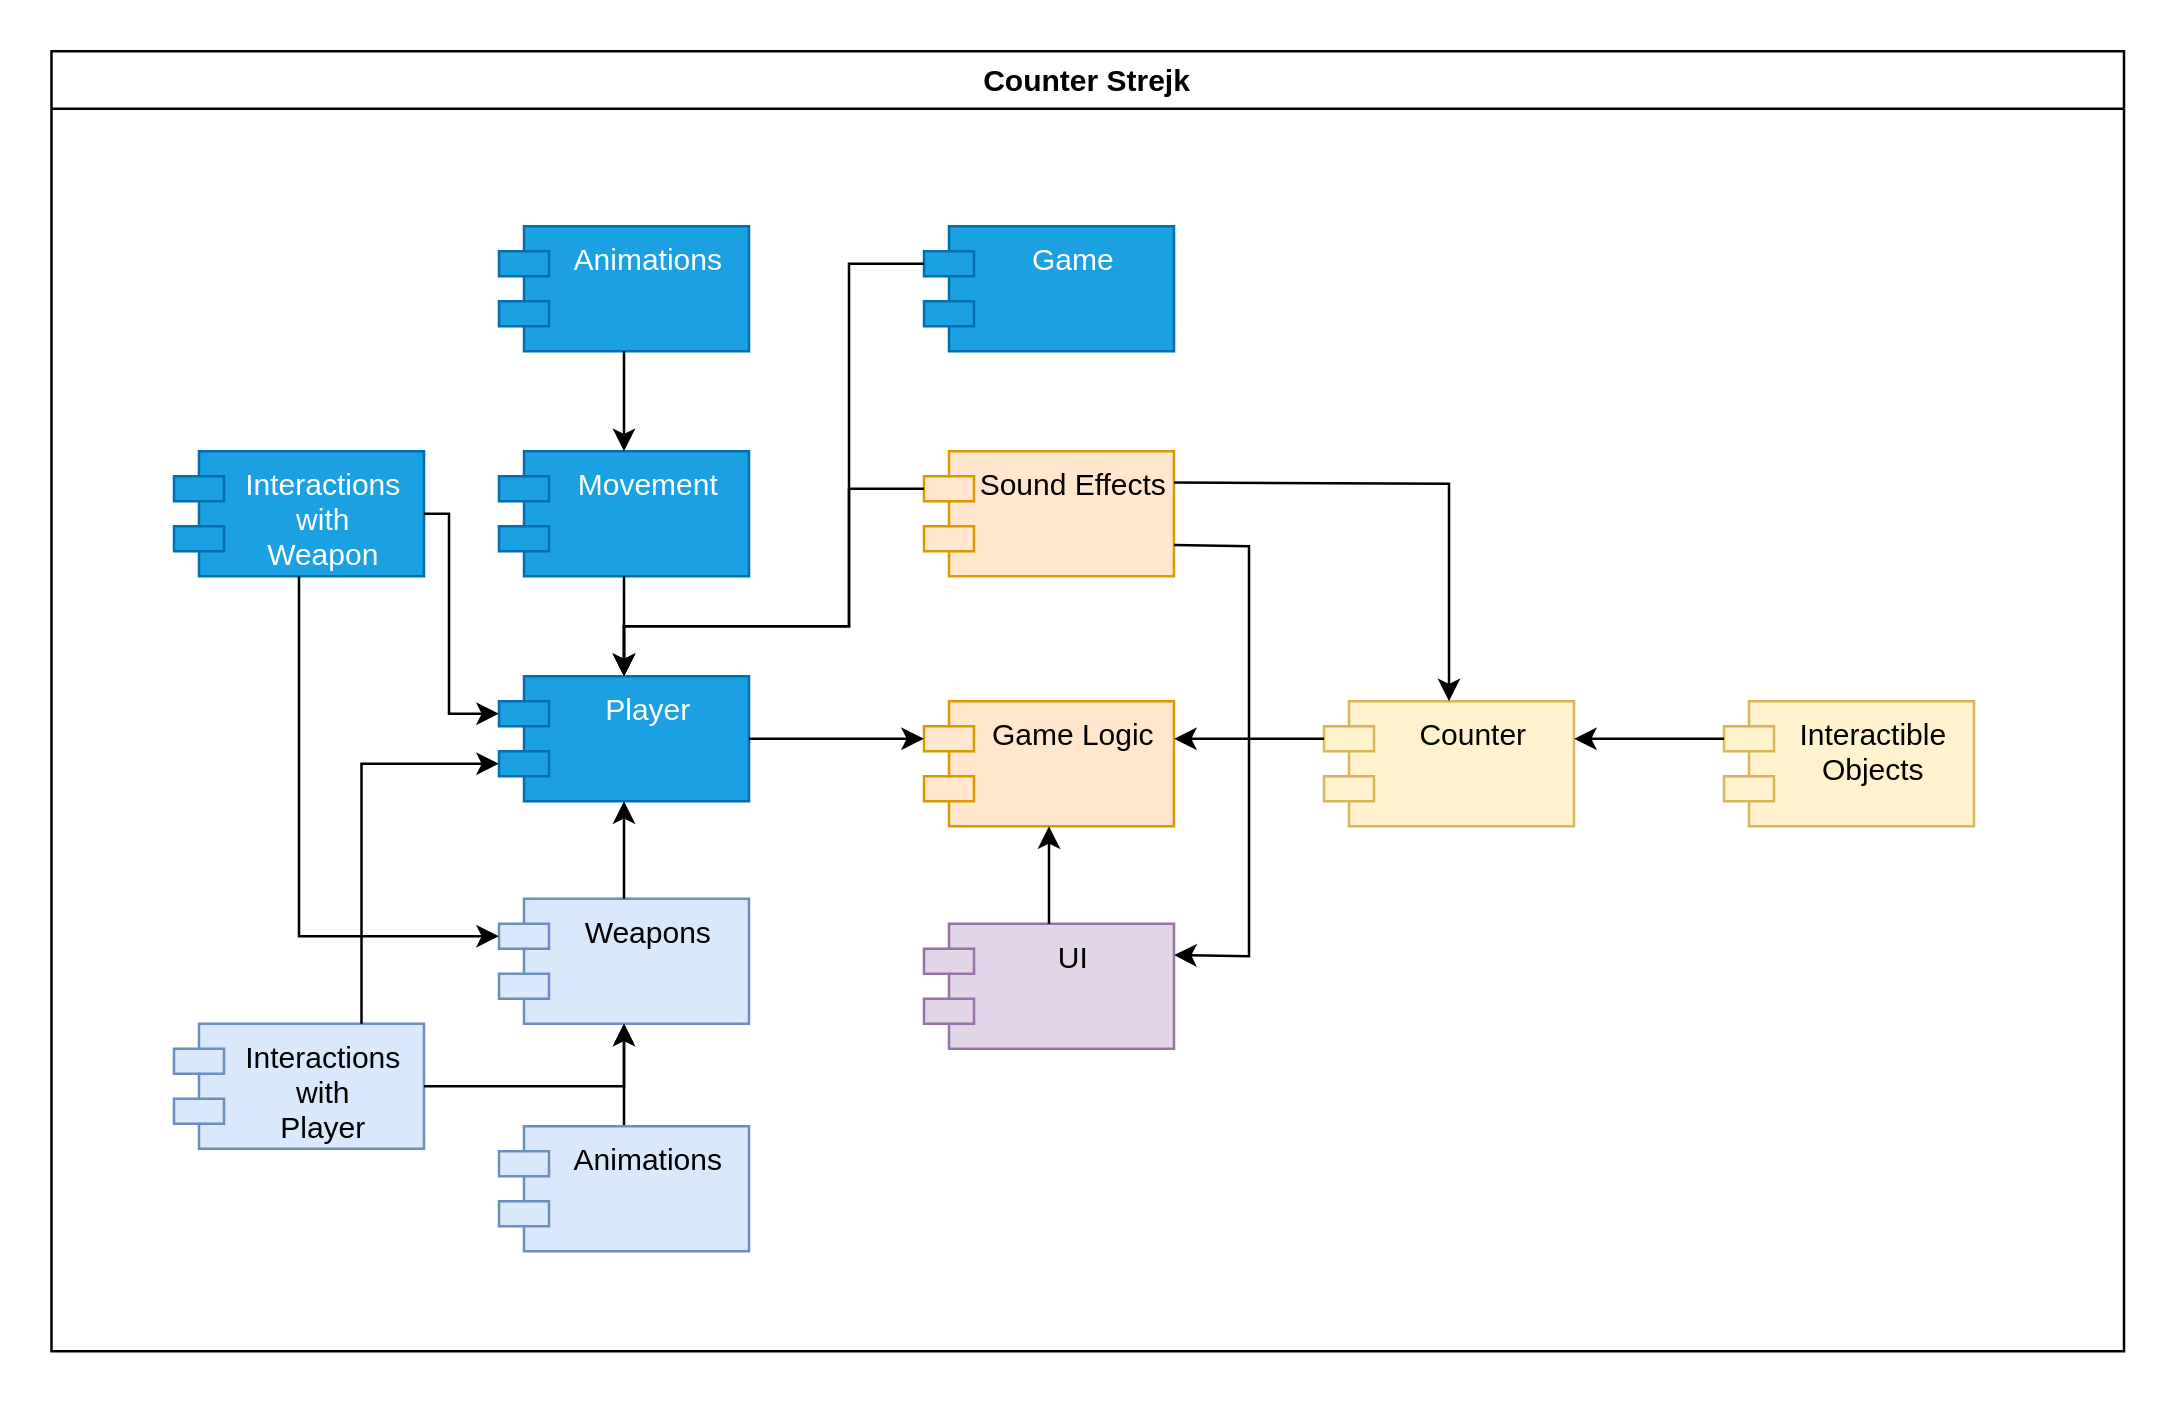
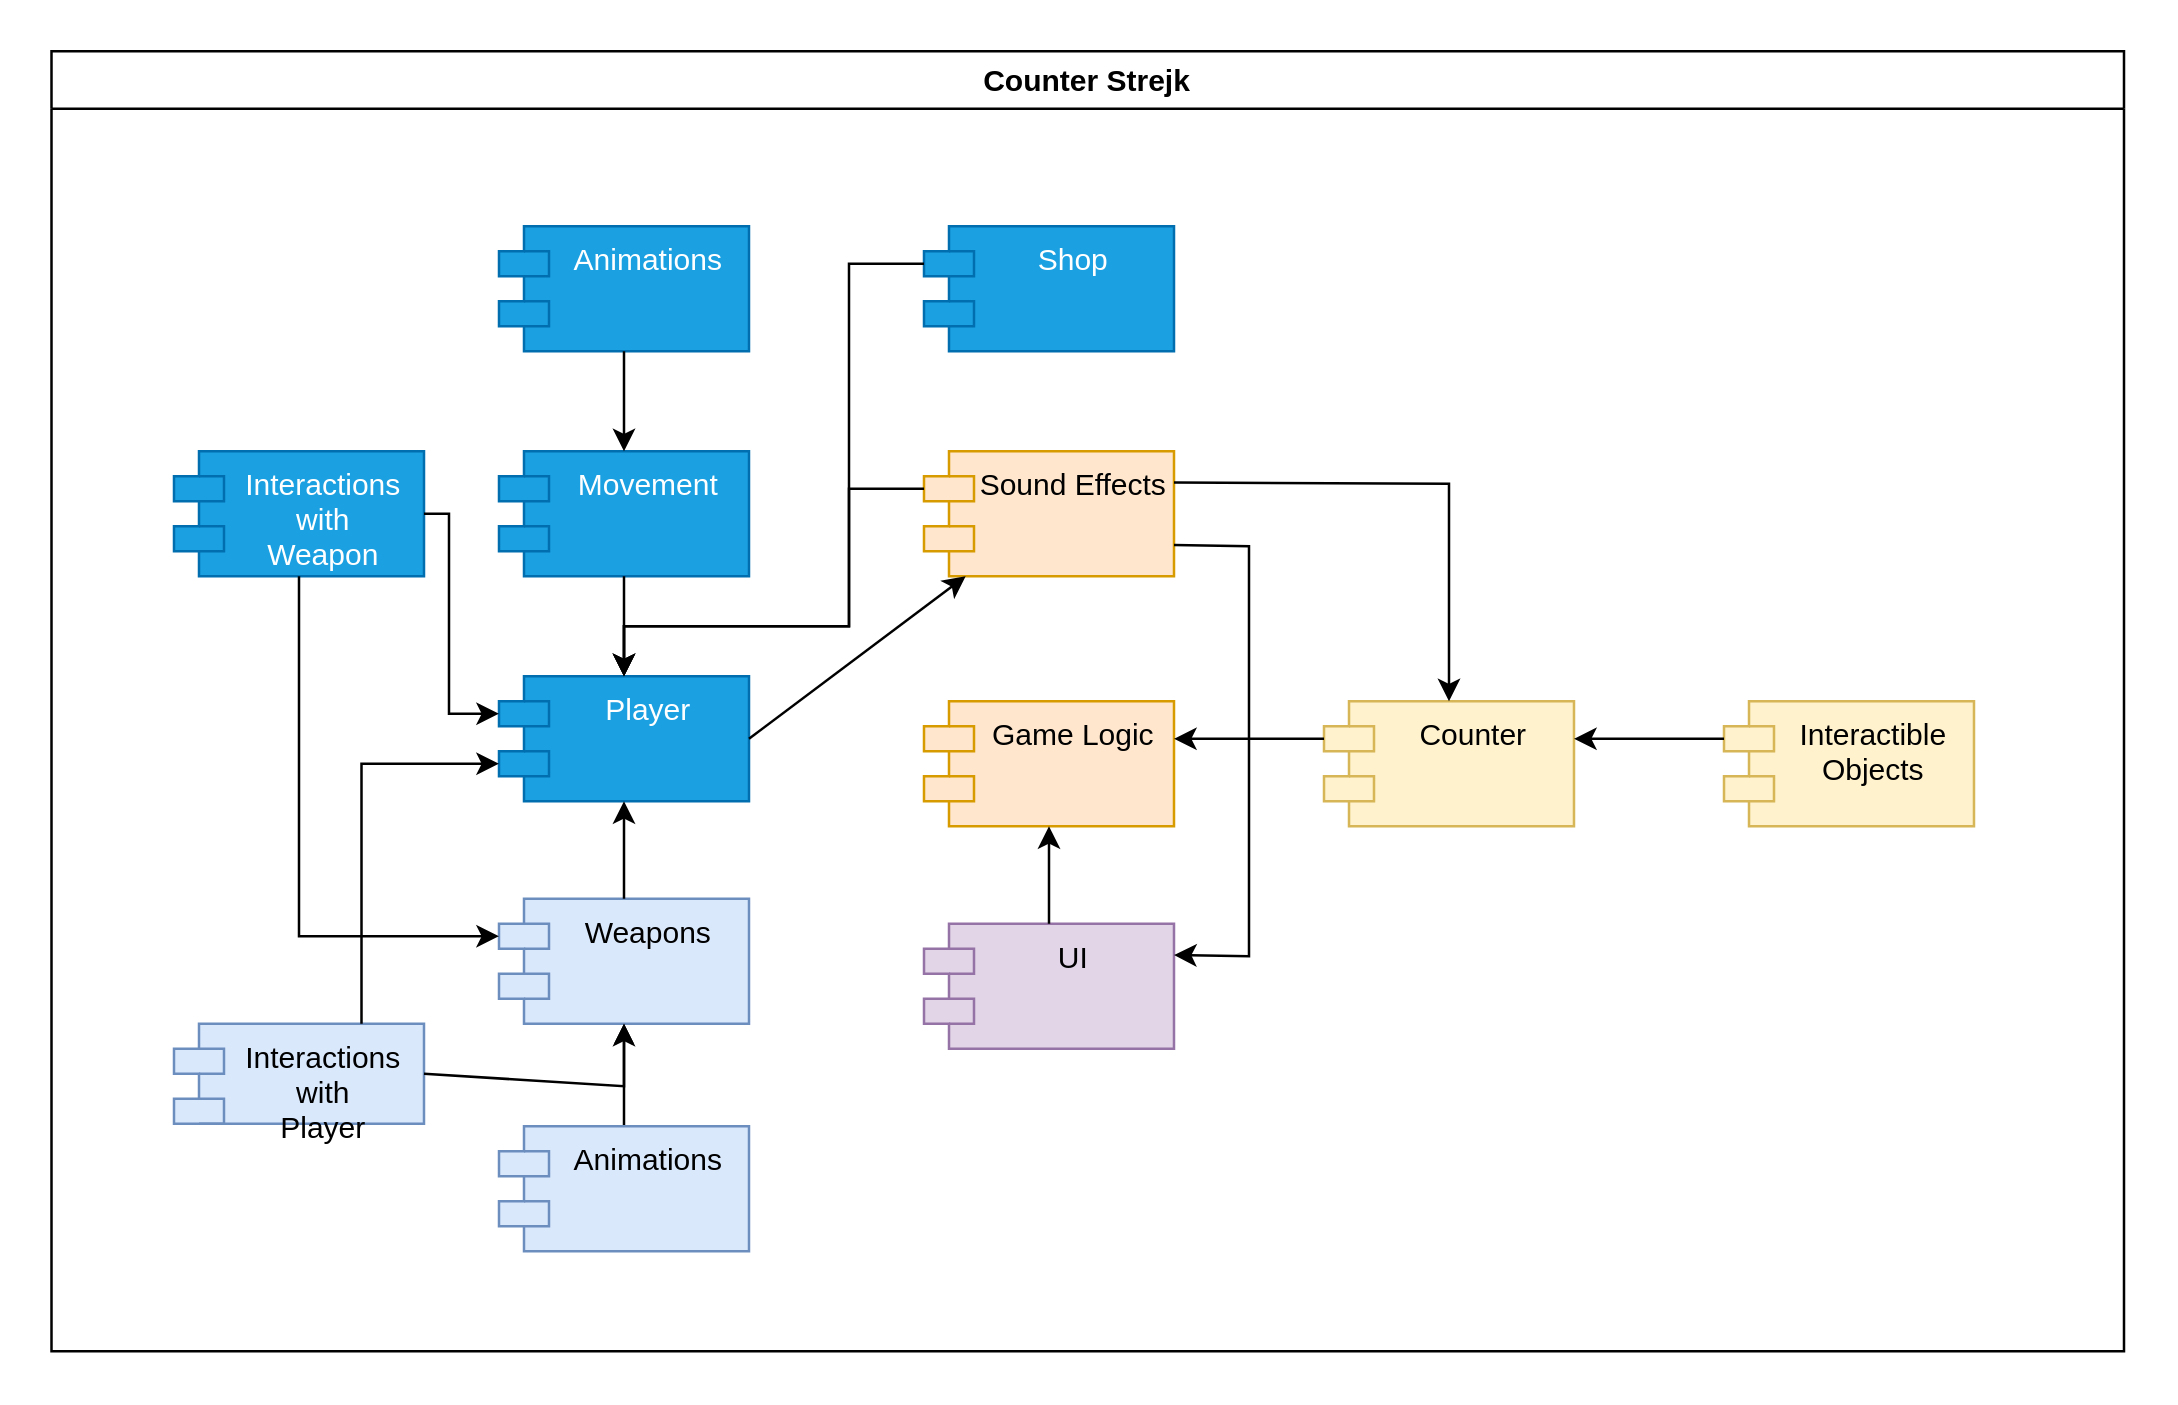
(1073, 260) -> (1073, 260)
(828, 739) -> (851, 662)
(299, 1086) -> (299, 1074)
